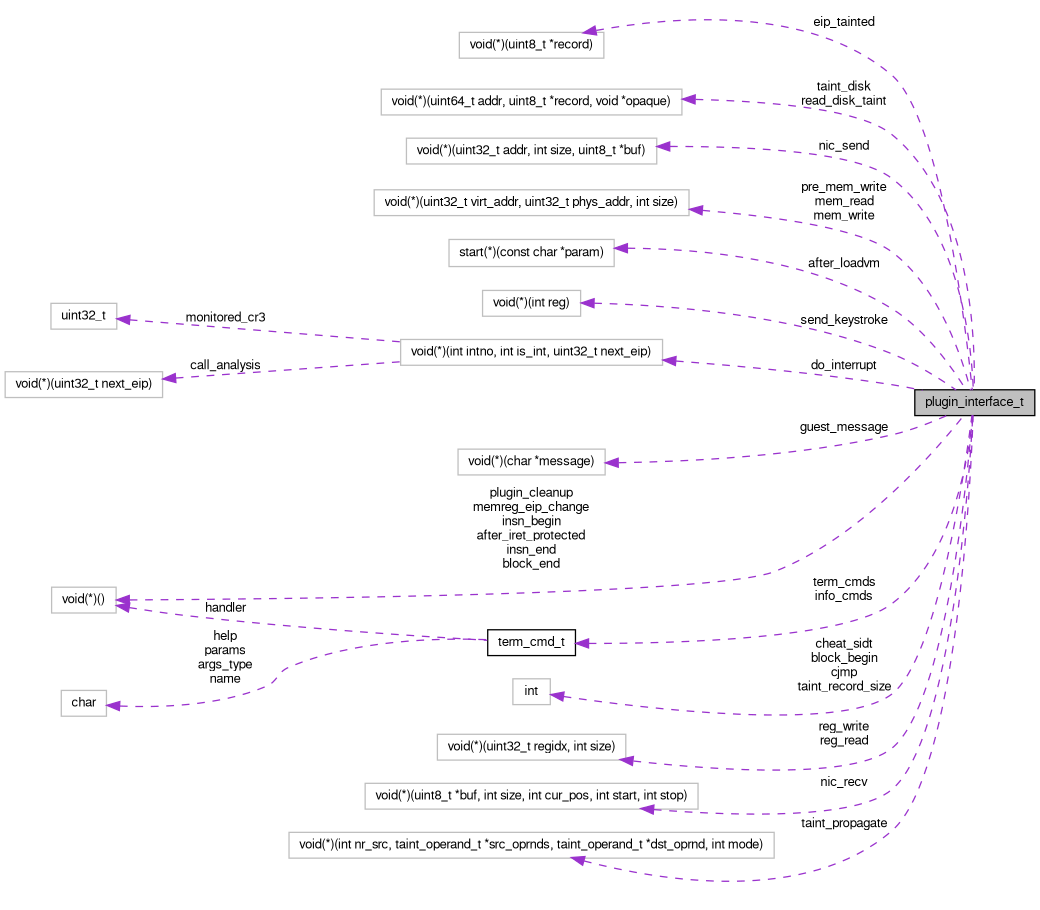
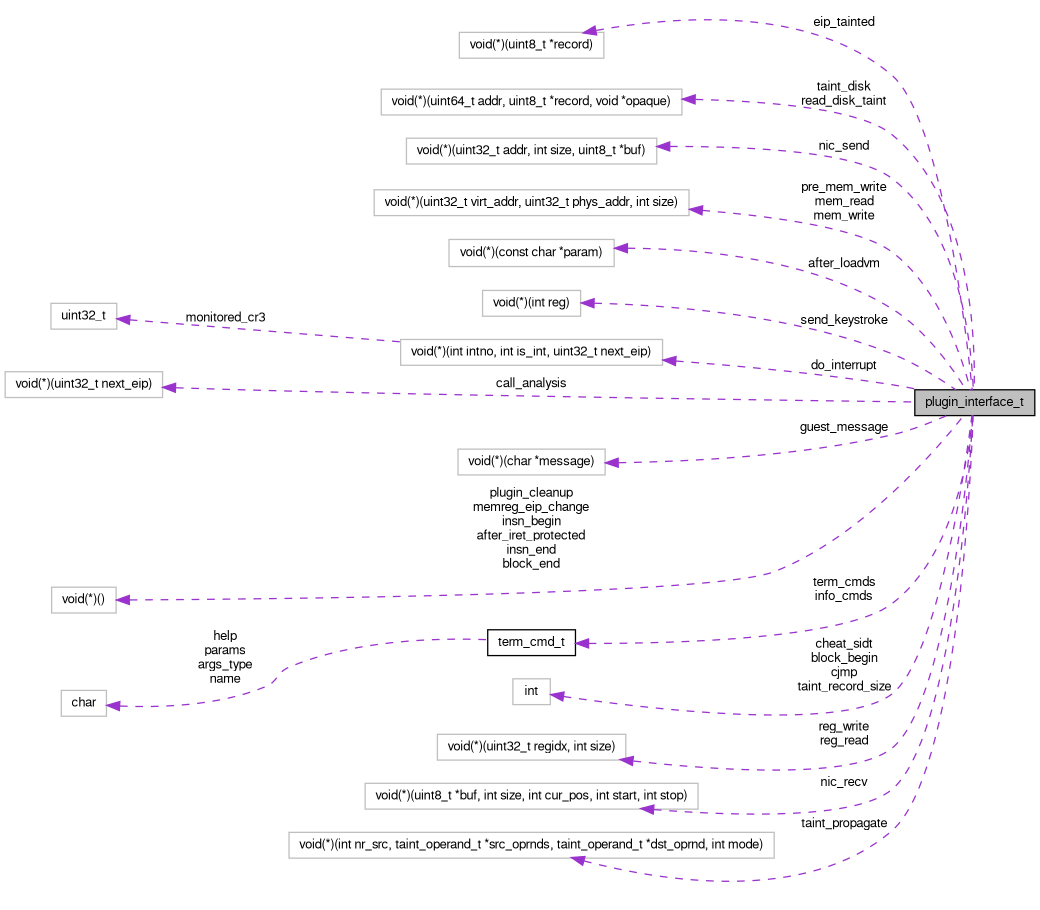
(532, 253) -> (532, 253)
(288, 370) -> (545, 396)
(308, 628) -> none
